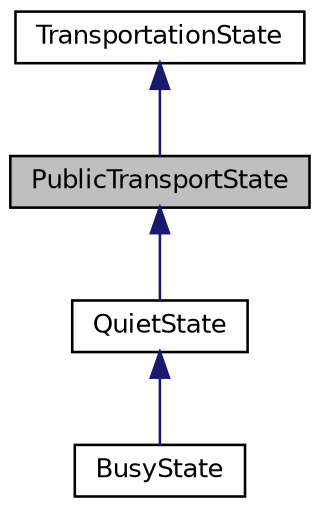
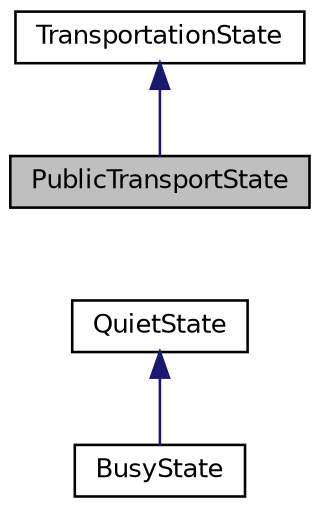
(160, 268) -> none
